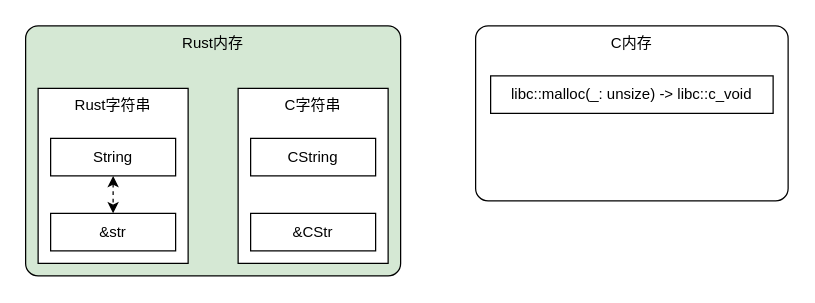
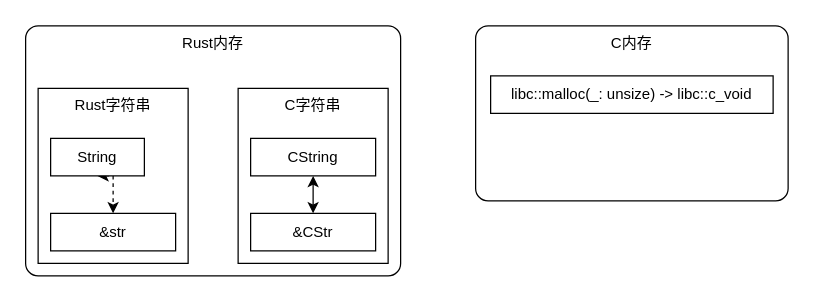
(213, 151) -> (213, 151)
(113, 157) -> (98, 157)
none -> (313, 194)
